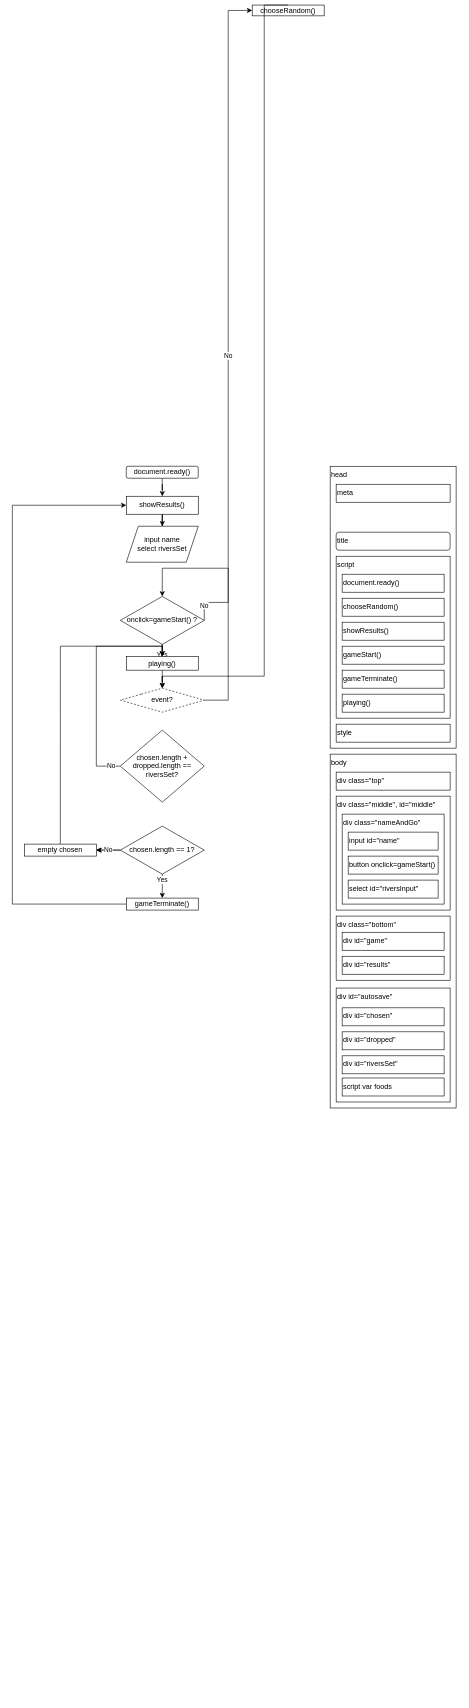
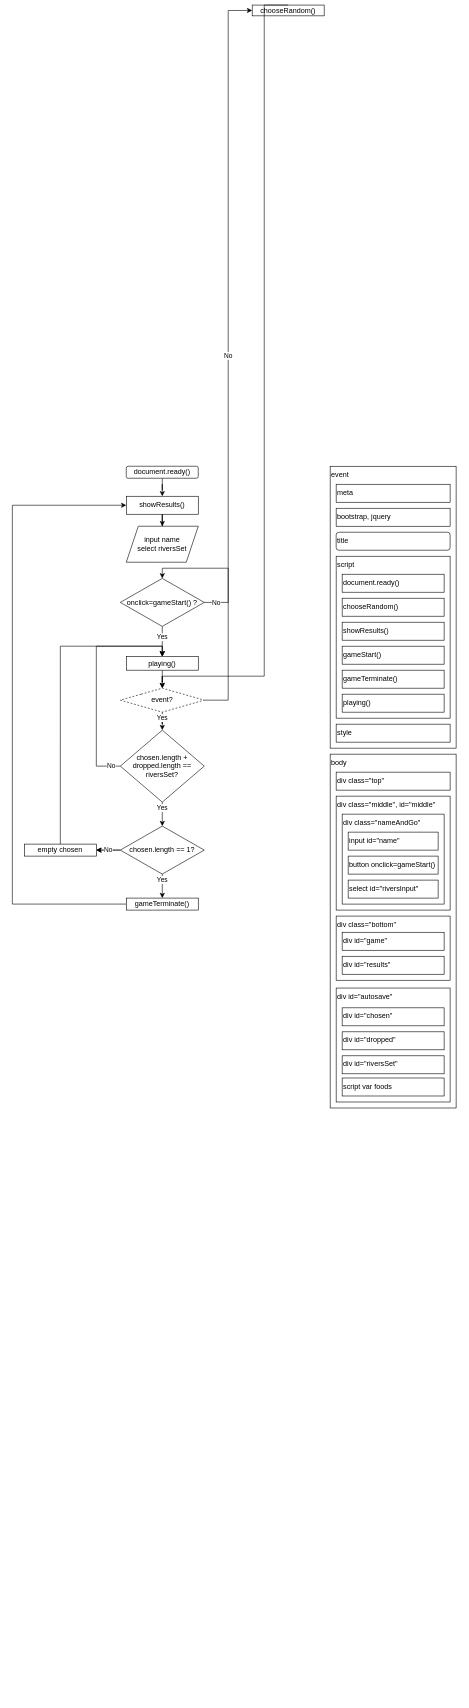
(340, 474) -> (342, 474)
none -> (393, 517)
(162, 620) -> (162, 602)
none -> (162, 723)
none -> (162, 807)
